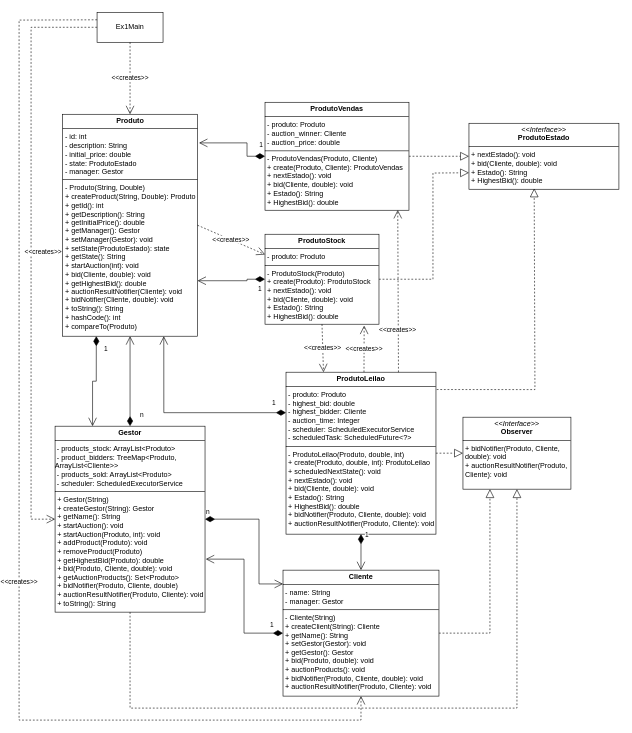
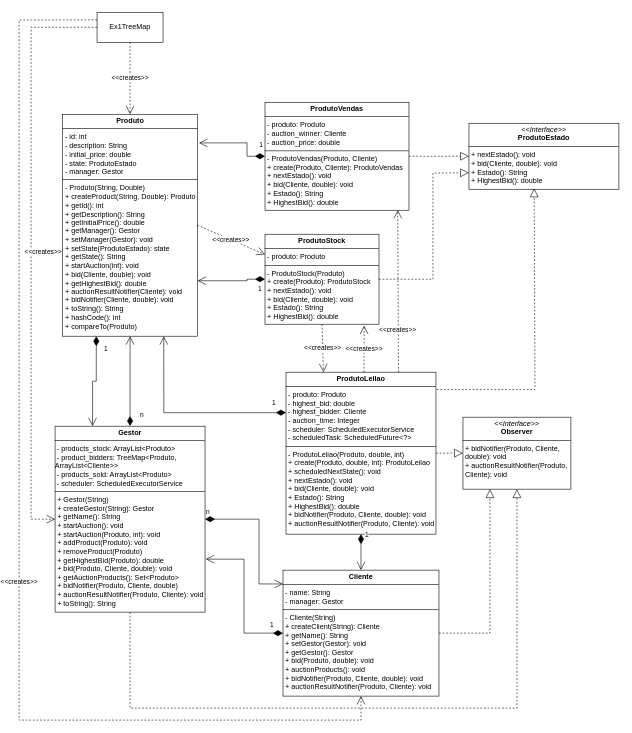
(130, 27) -> (130, 27)
